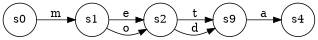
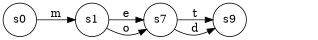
(160, 20) -> (160, 20)
(298, 20) -> none
